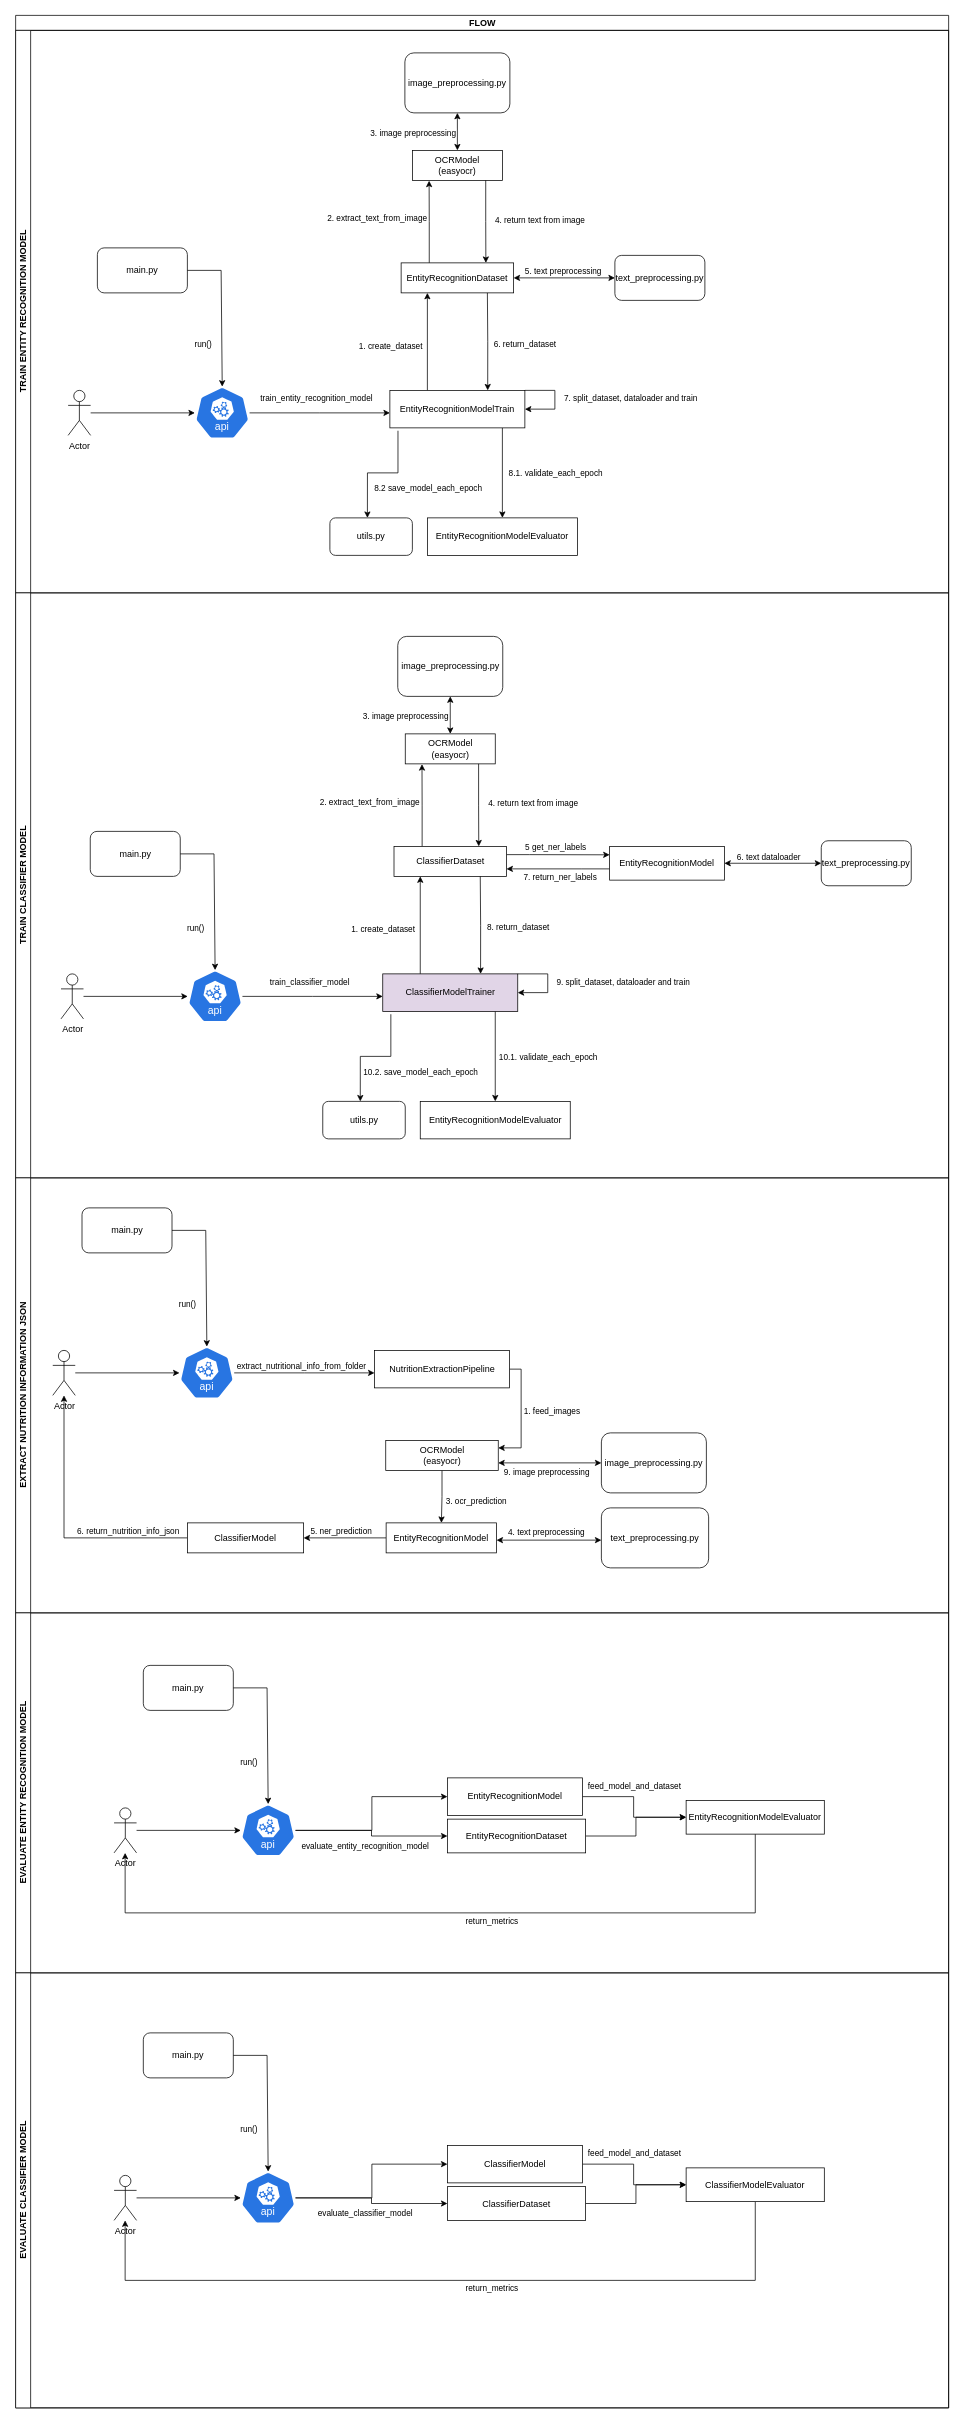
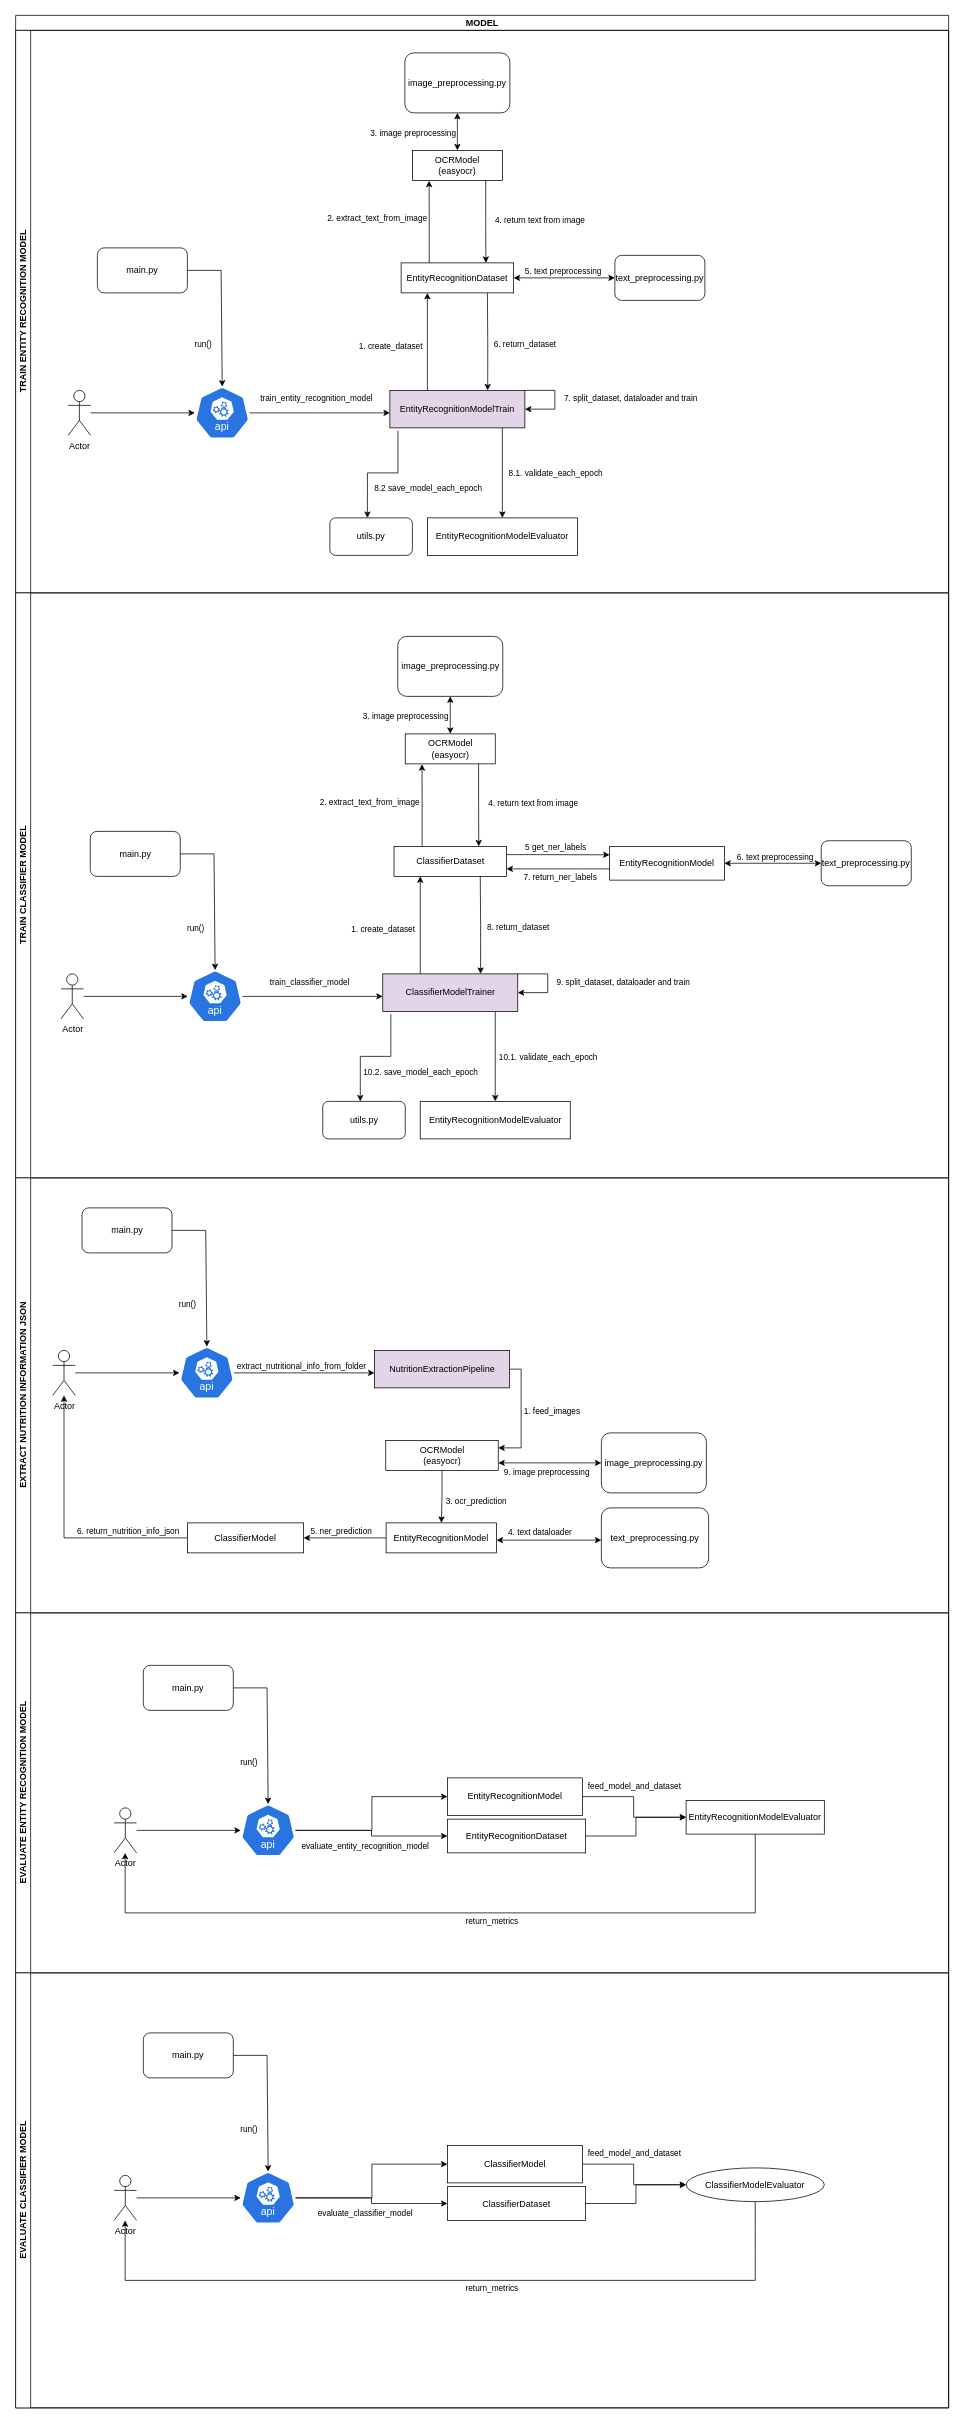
(482, 23) -> (482, 23)
(457, 409) -> (457, 409)
(778, 857) -> (785, 857)
(442, 1369) -> (442, 1369)
(556, 1533) -> (549, 1533)
(755, 2185) -> (755, 2185)
